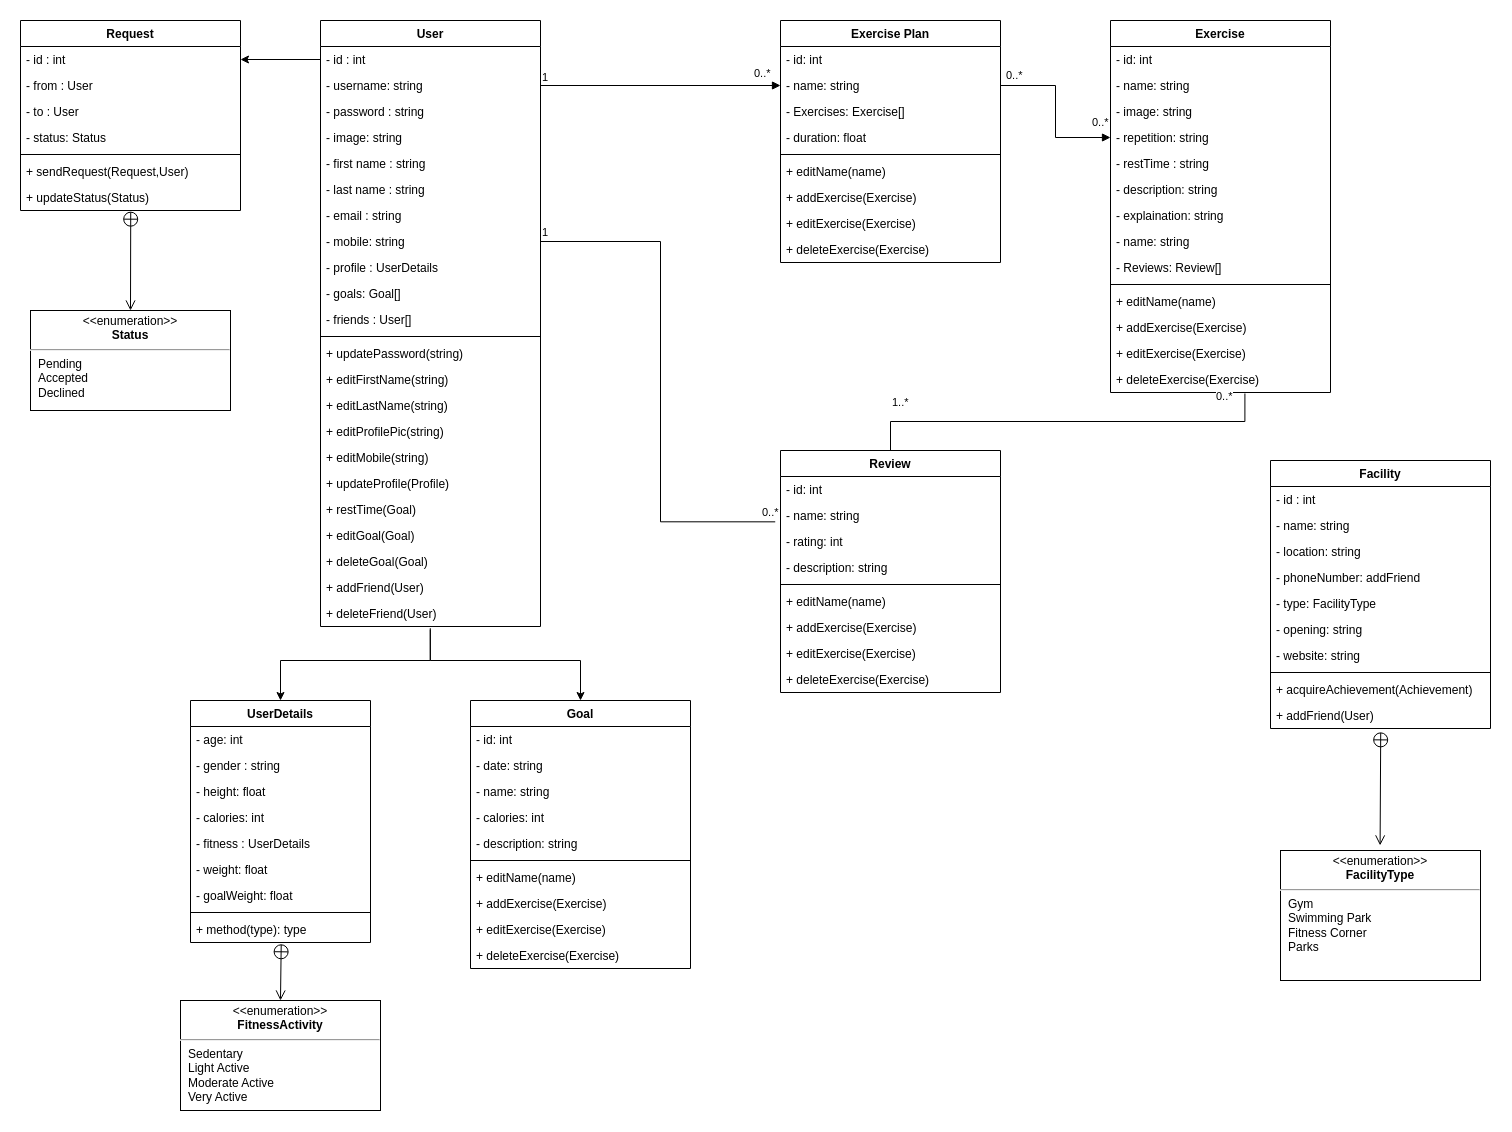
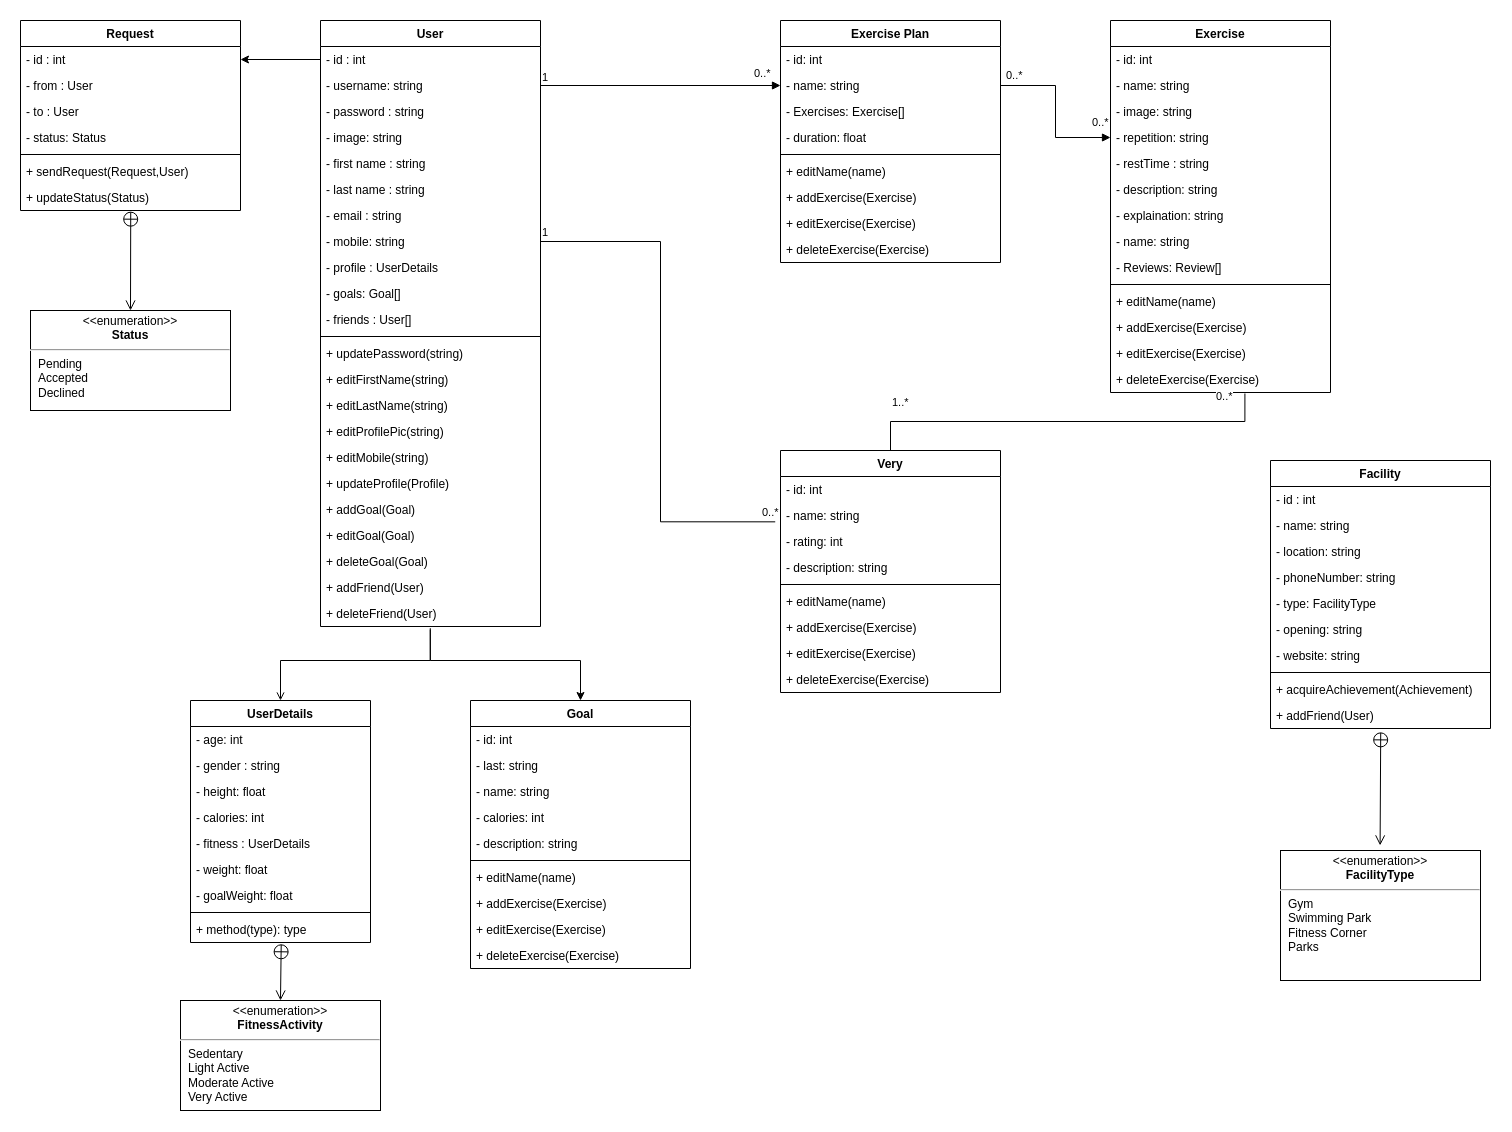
(890, 464) -> (890, 464)
(375, 510) -> (372, 510)
(1350, 578) -> (1340, 578)
(281, 692) -> (281, 694)
(517, 766) -> (515, 766)
